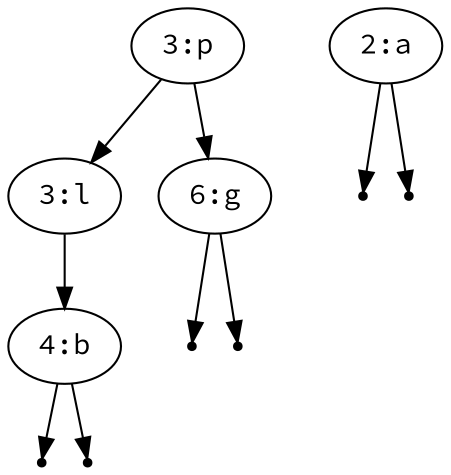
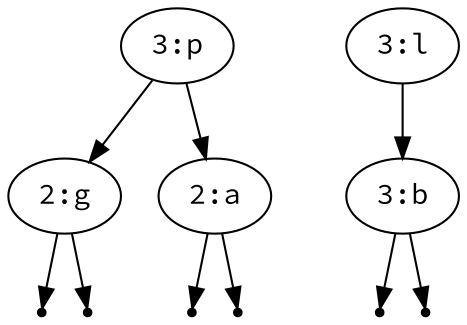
(133, 113) -> (193, 111)
(215, 196) -> (65, 196)
(65, 346) -> (403, 196)
